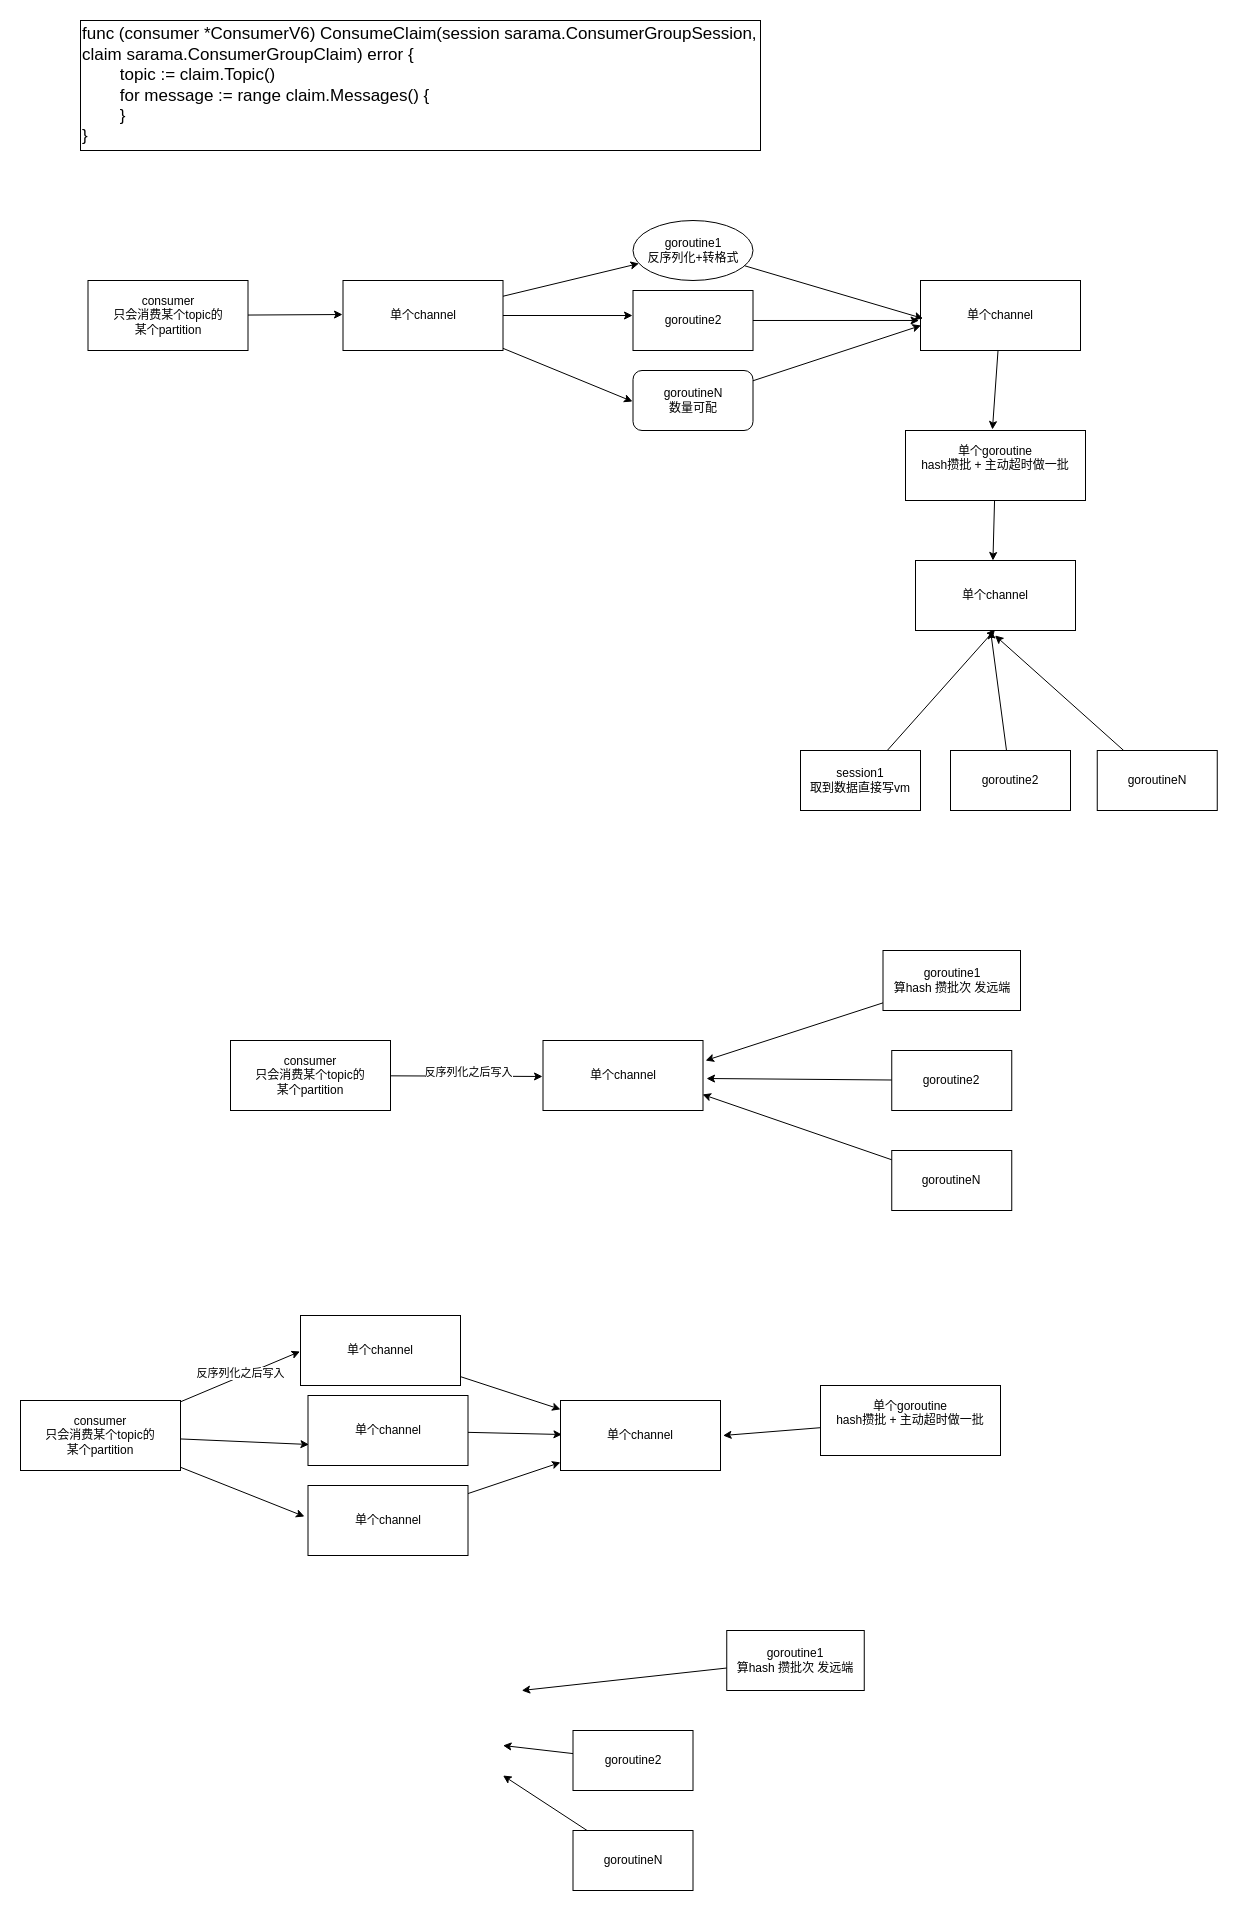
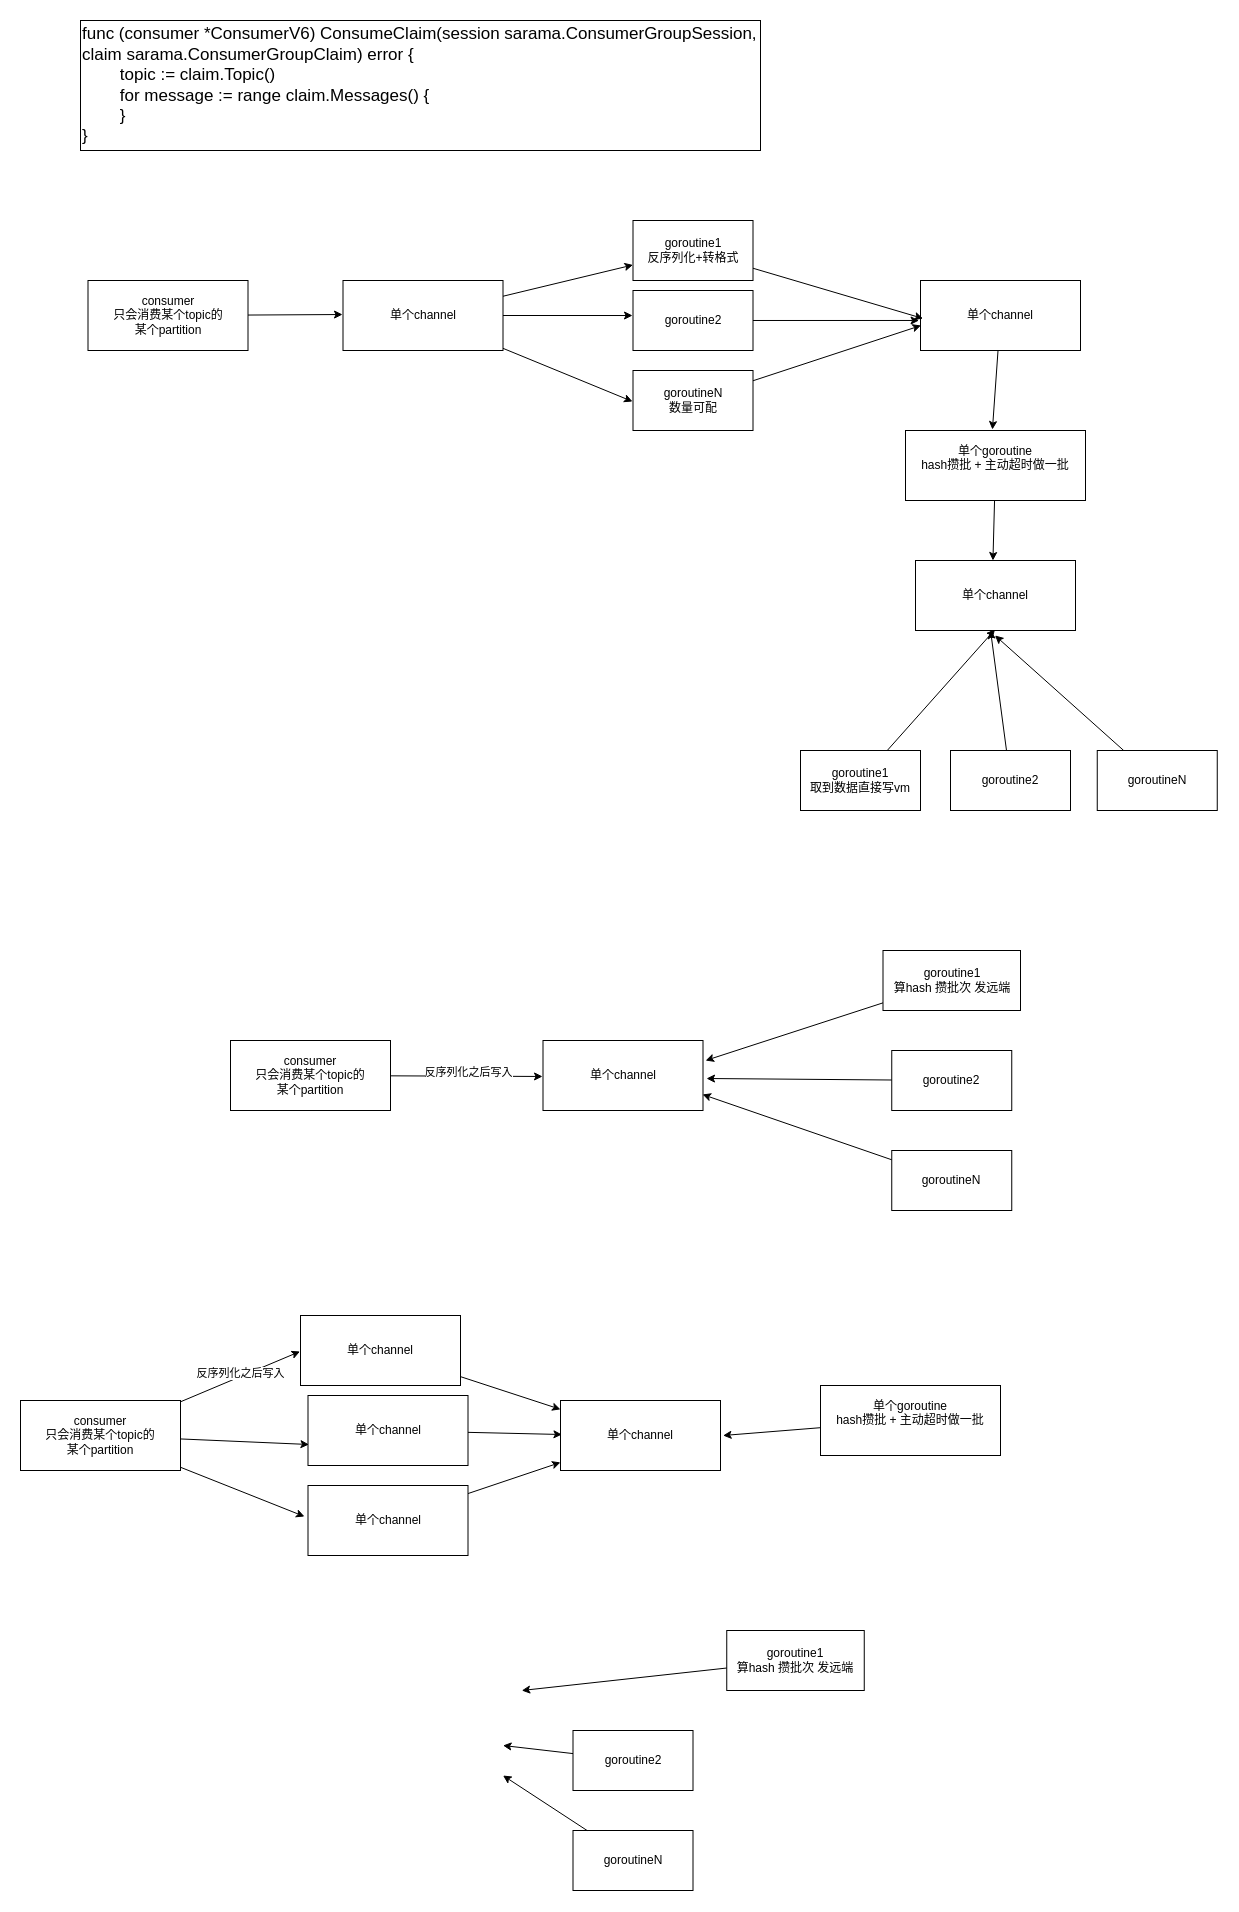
(693, 251) -> (693, 251)
(693, 401) -> (693, 401)
(861, 781) -> (861, 781)
